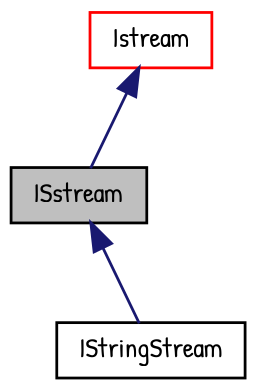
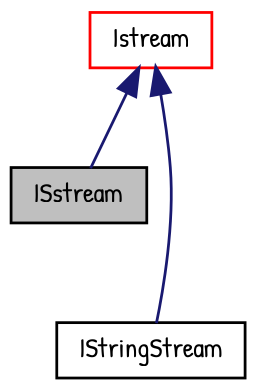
(121, 286) -> (171, 209)
